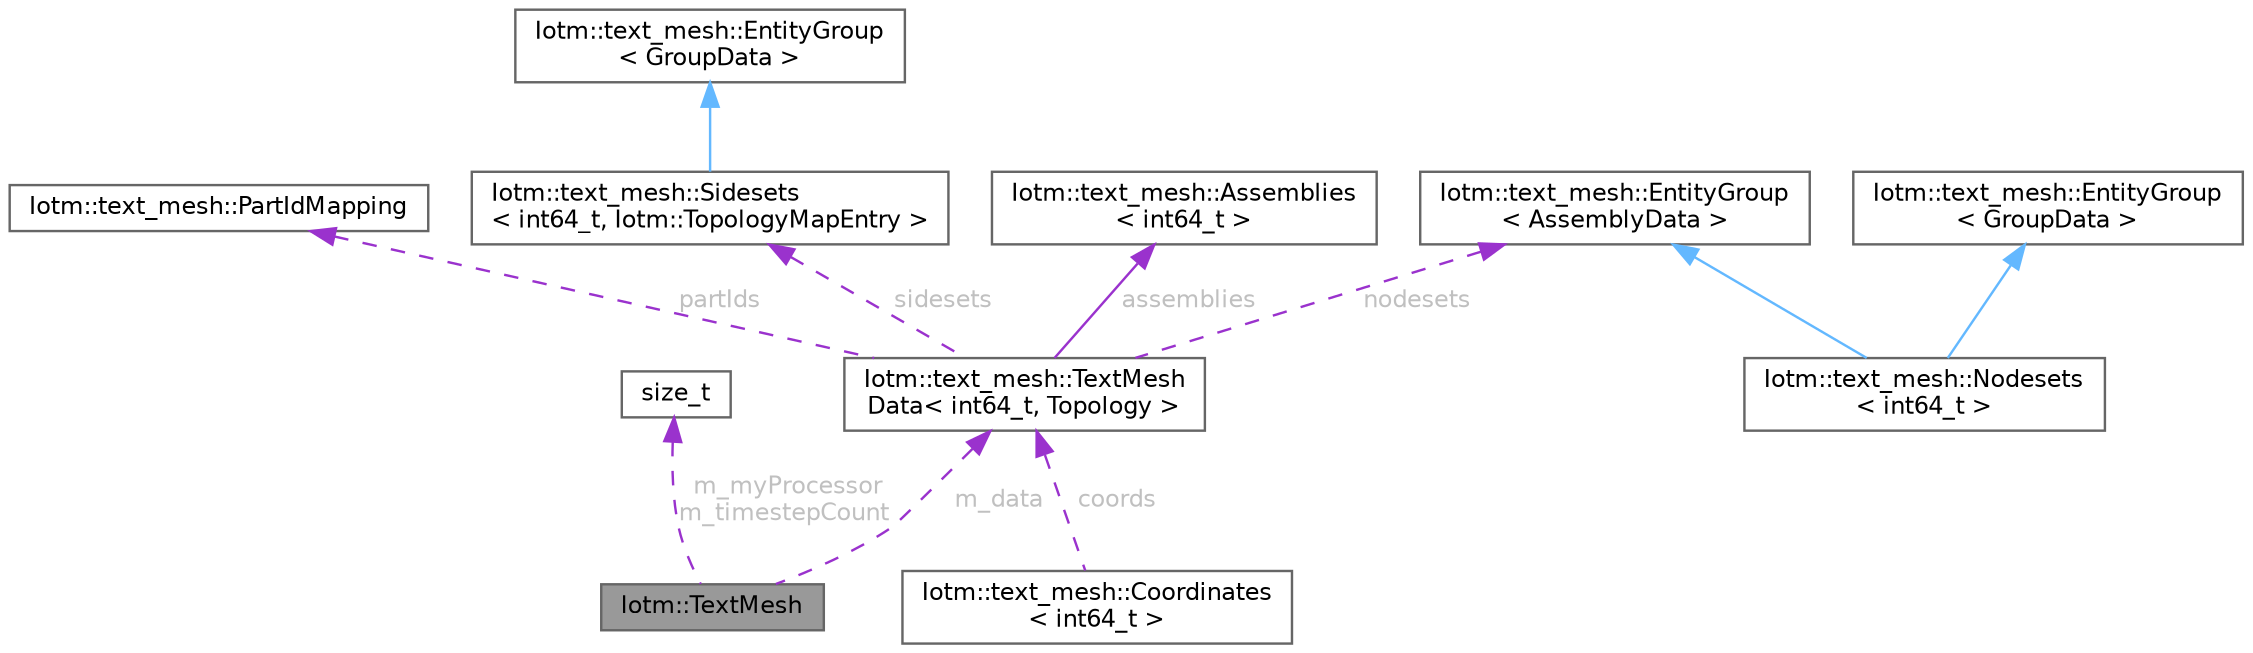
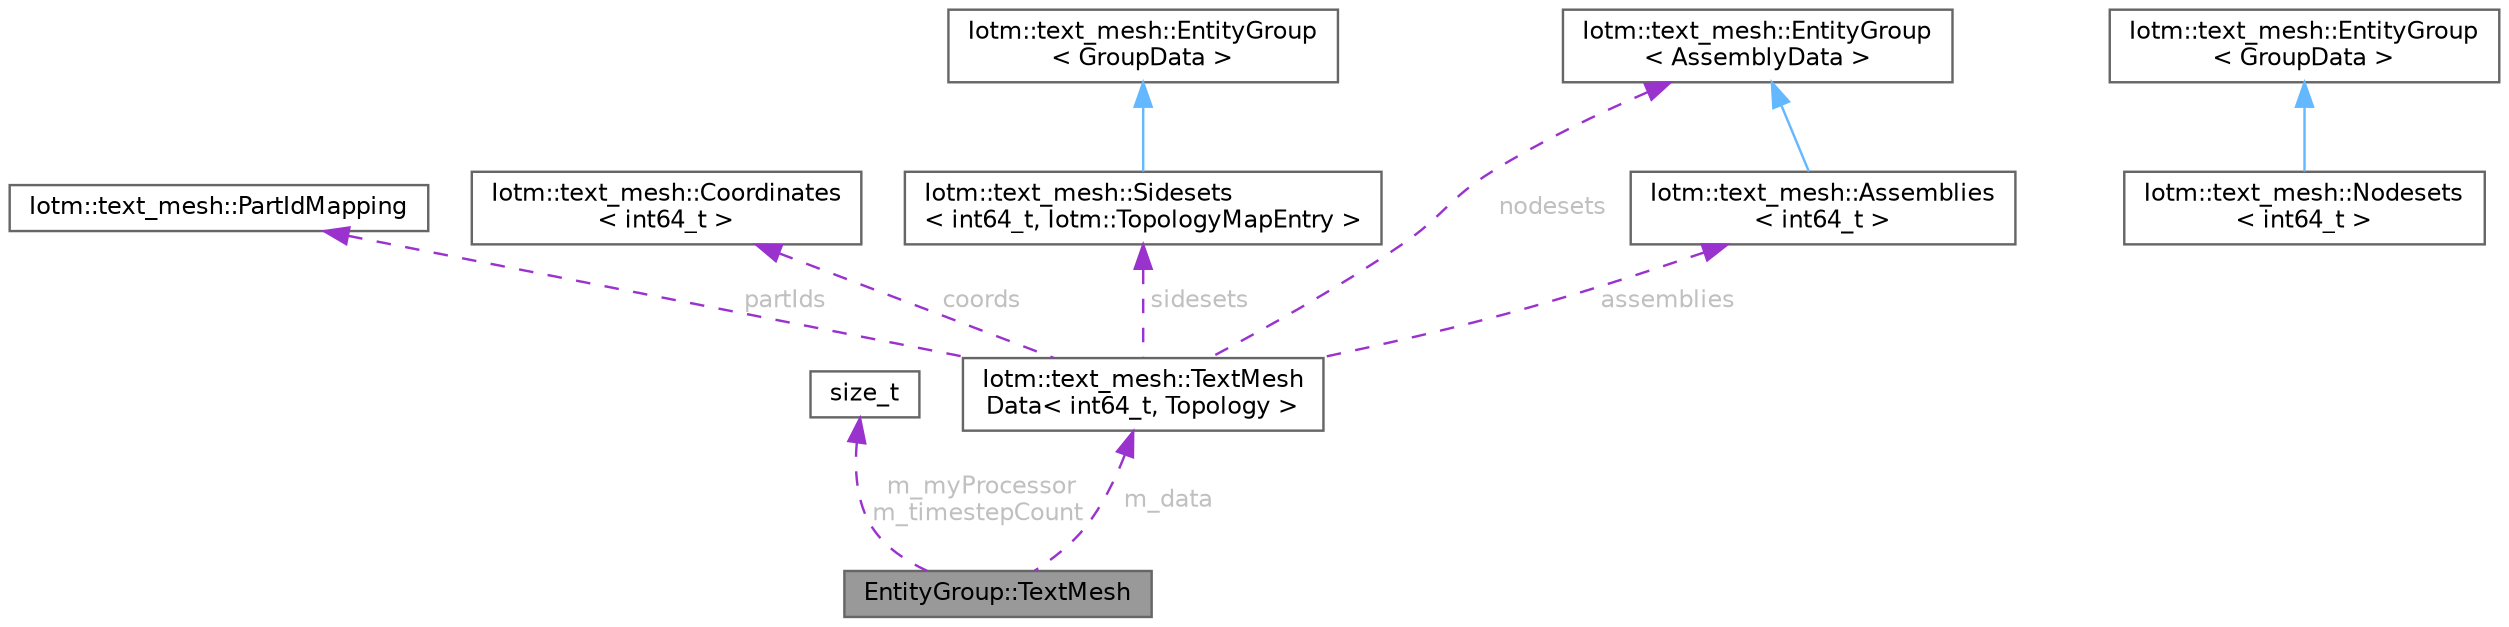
(1781, 308) -> (1795, 138)
(1096, 311) -> (1514, 312)
(1065, 513) -> (916, 306)
(713, 607) -> (998, 594)
